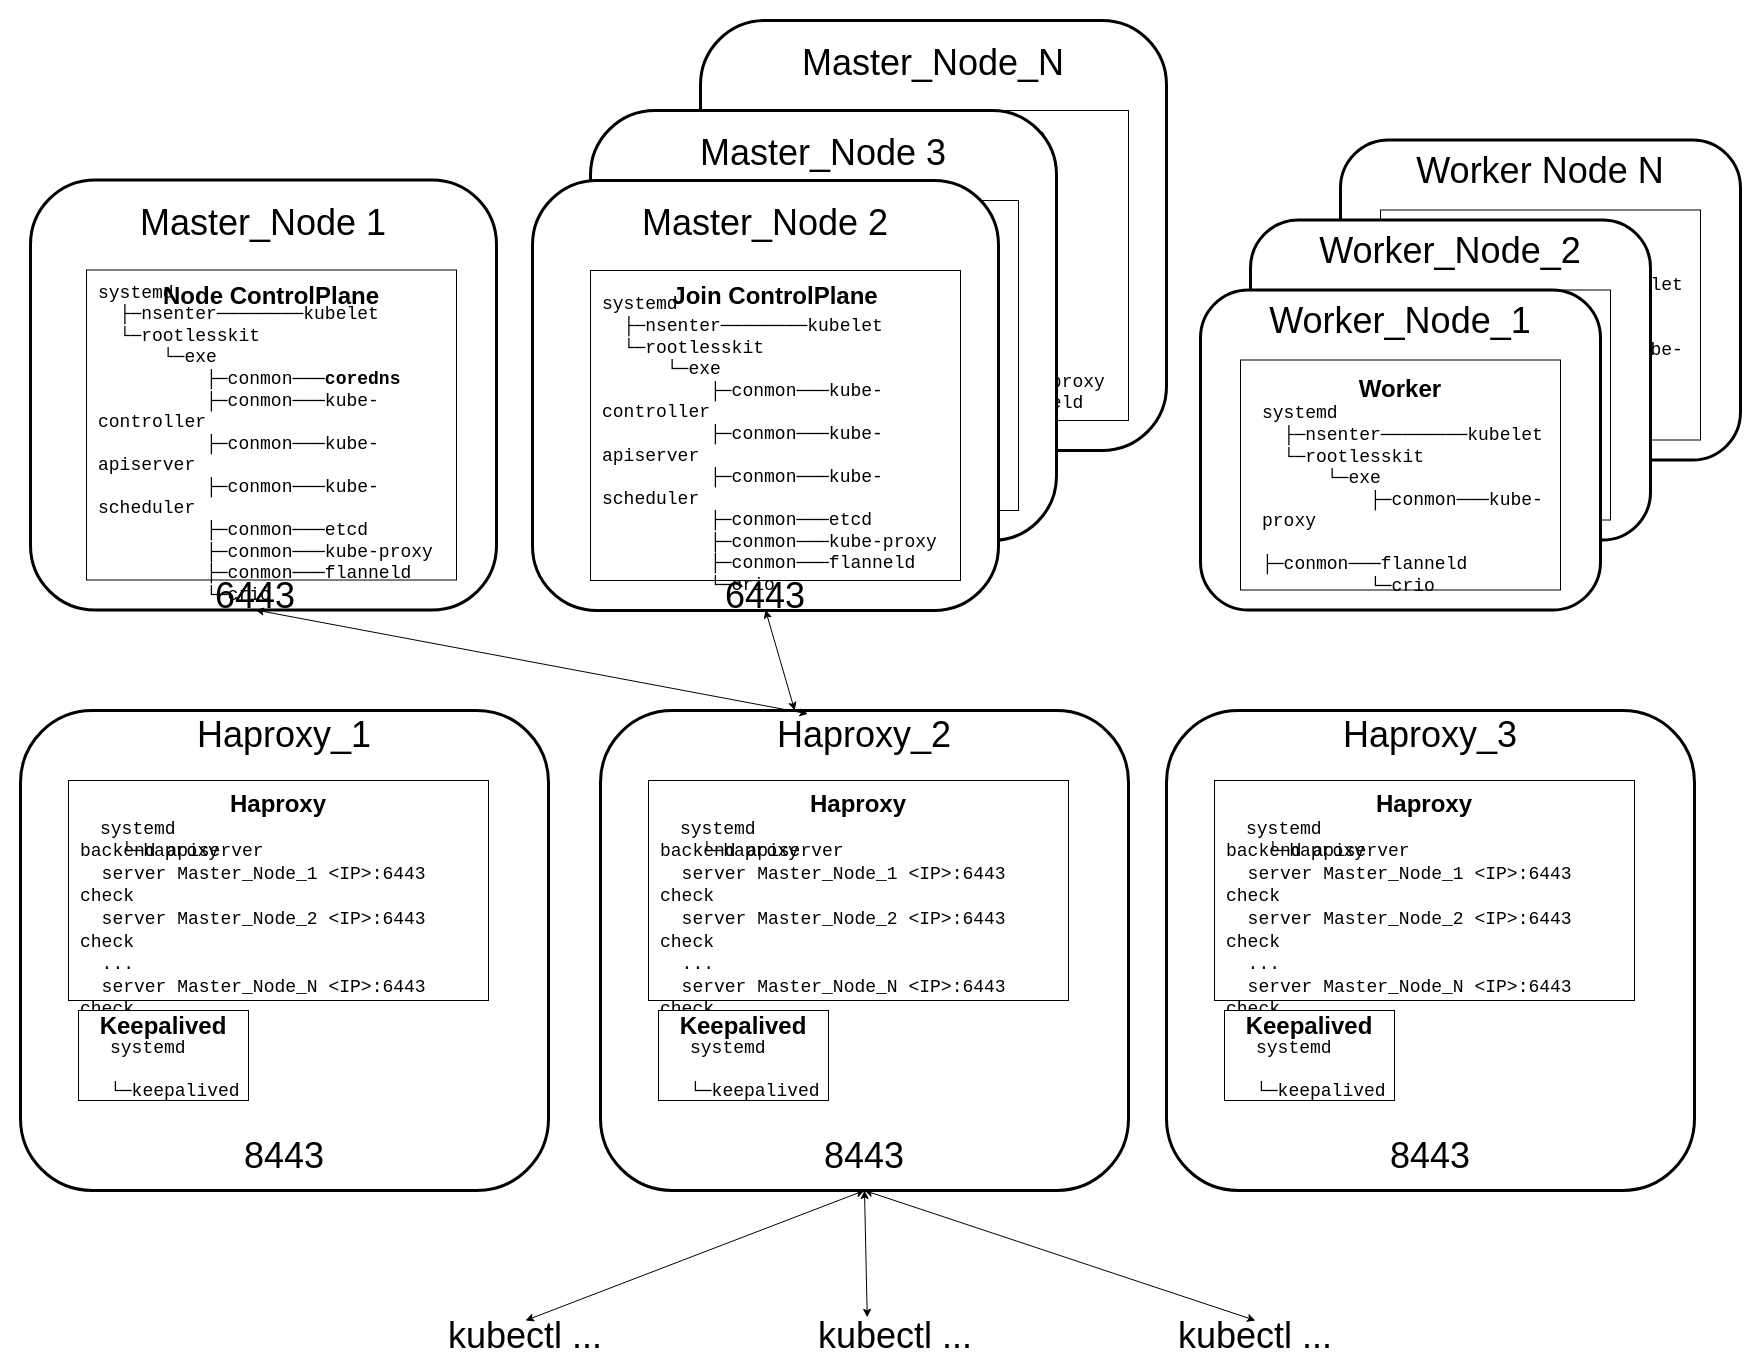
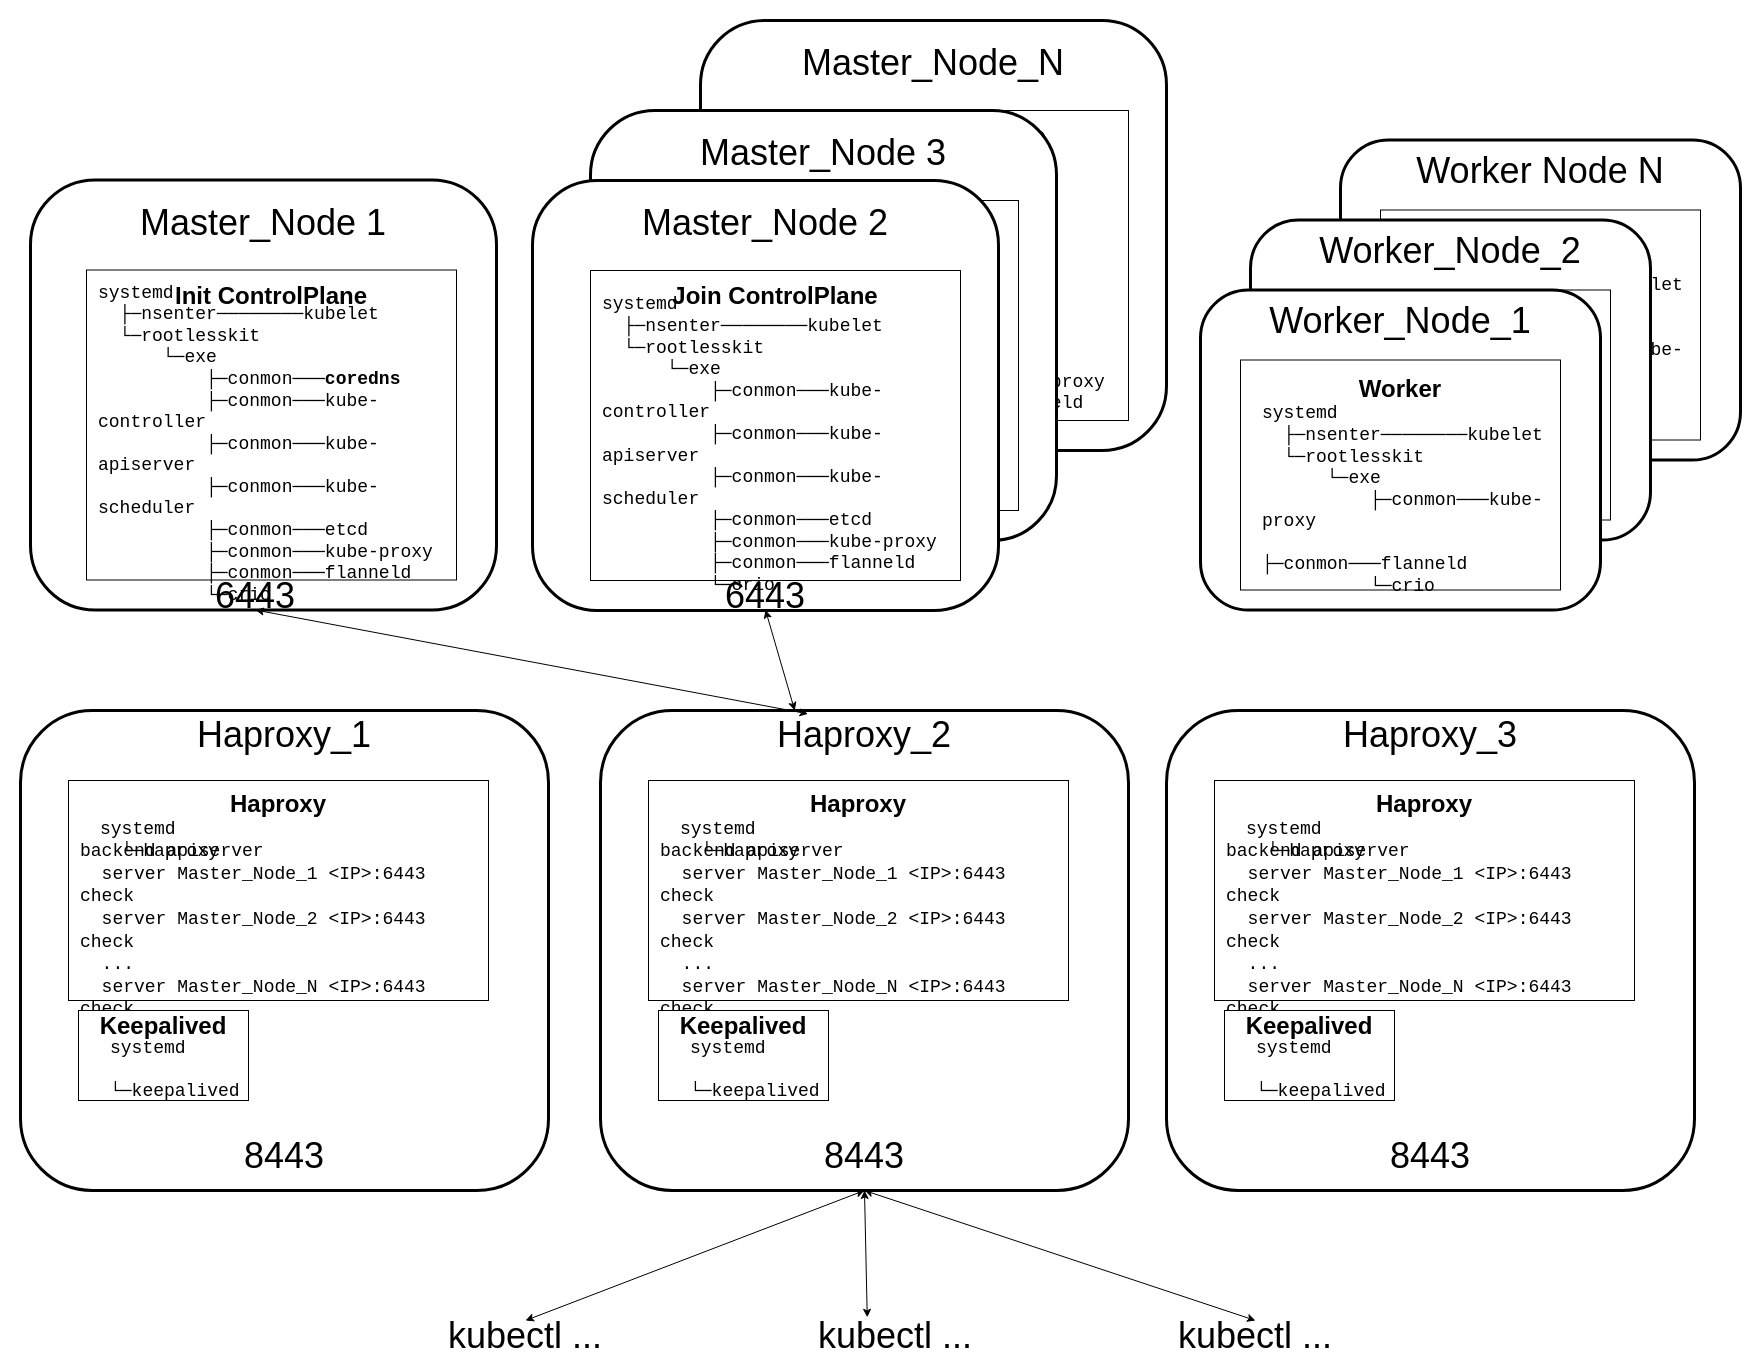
(272, 426) -> (272, 426)
